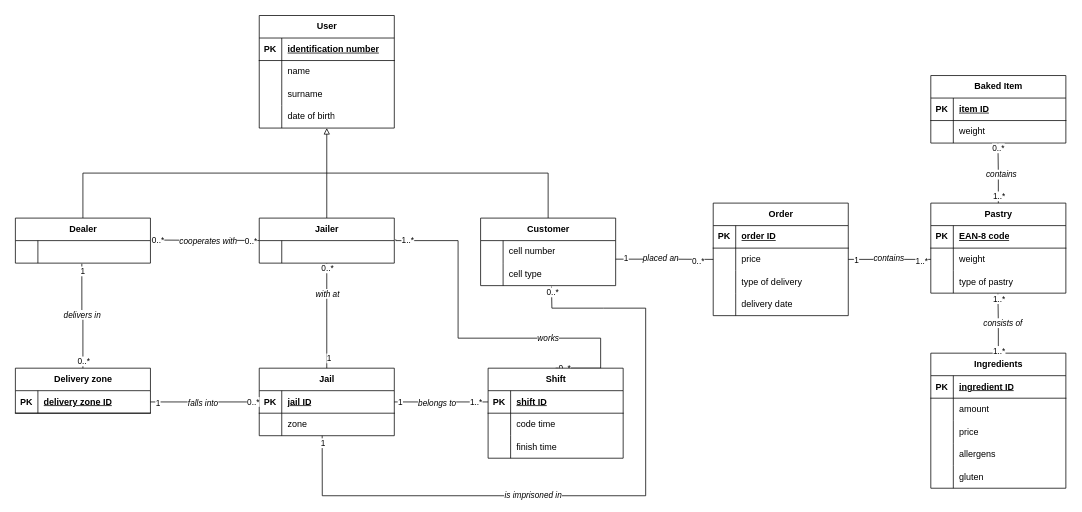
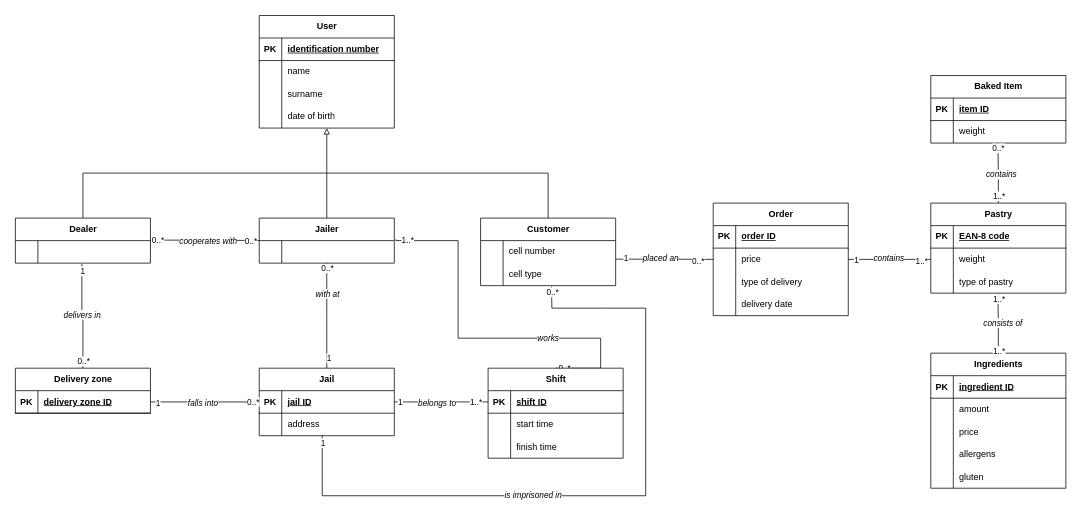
(298, 424) -> (305, 424)
(537, 424) -> (539, 424)
